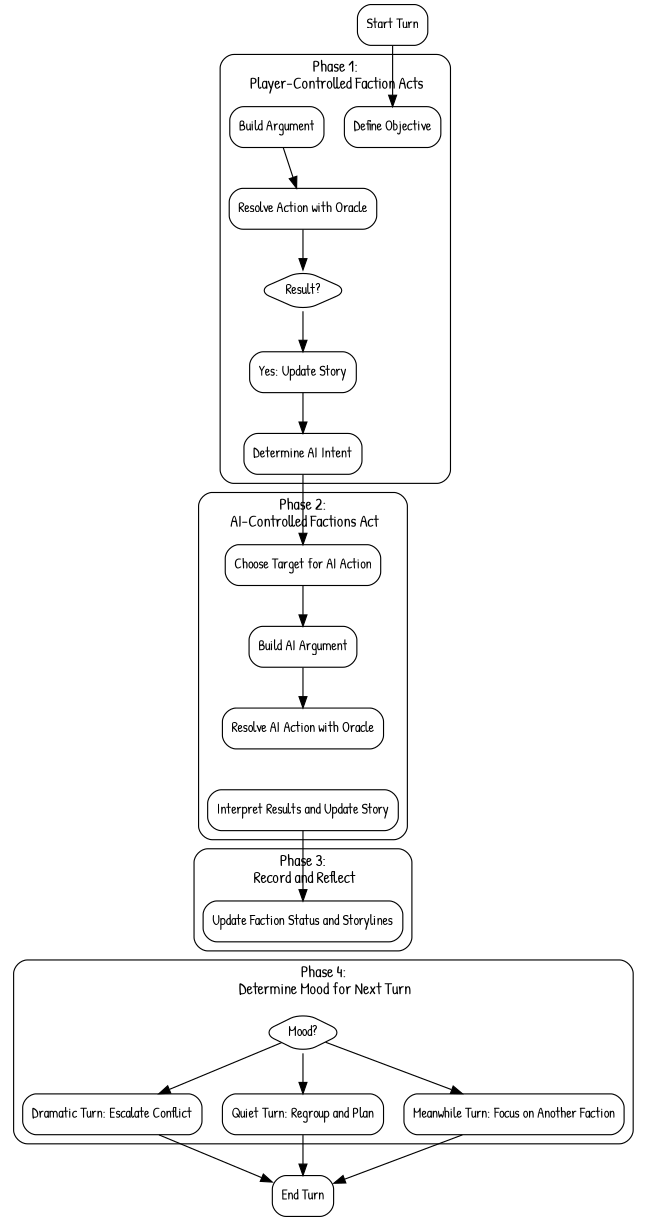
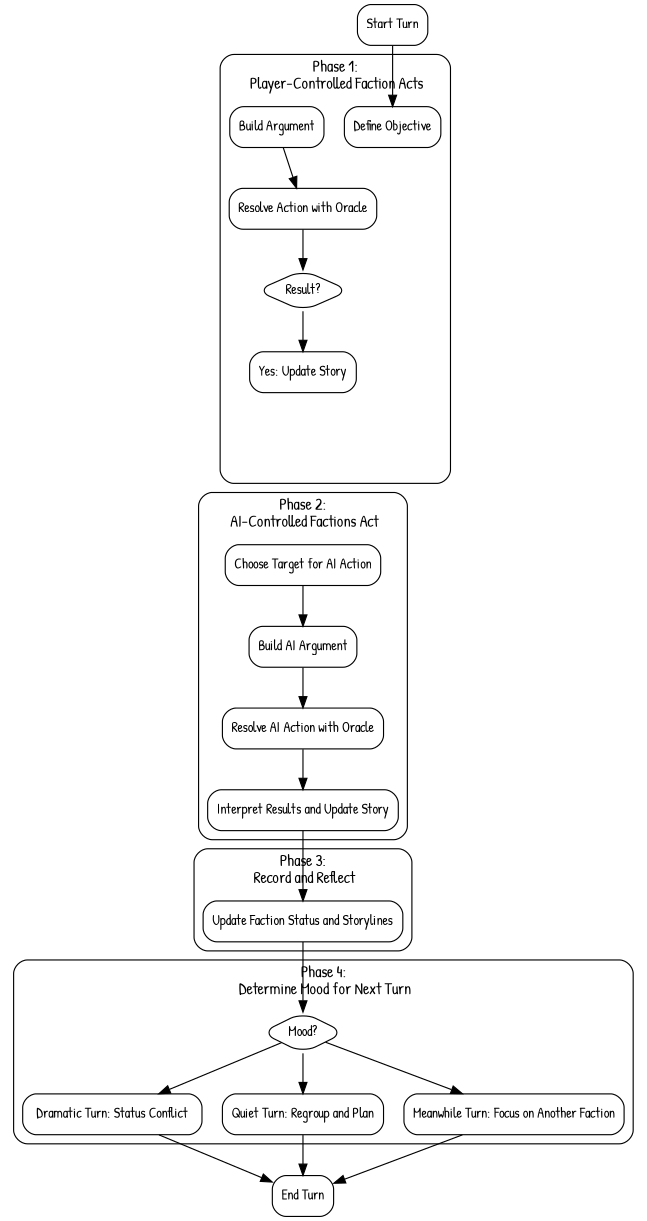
(303, 454) -> none
none -> (303, 764)
none -> (303, 971)
(112, 1114) -> (112, 1114)
